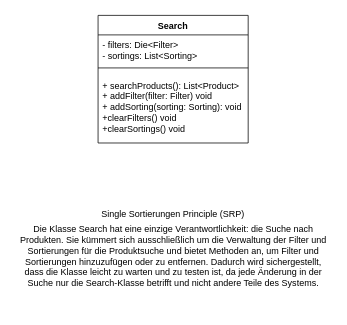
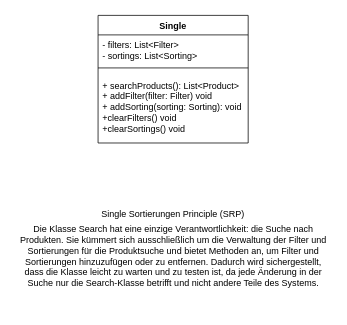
(173, 26) -> (173, 26)
(158, 51) -> (158, 51)
